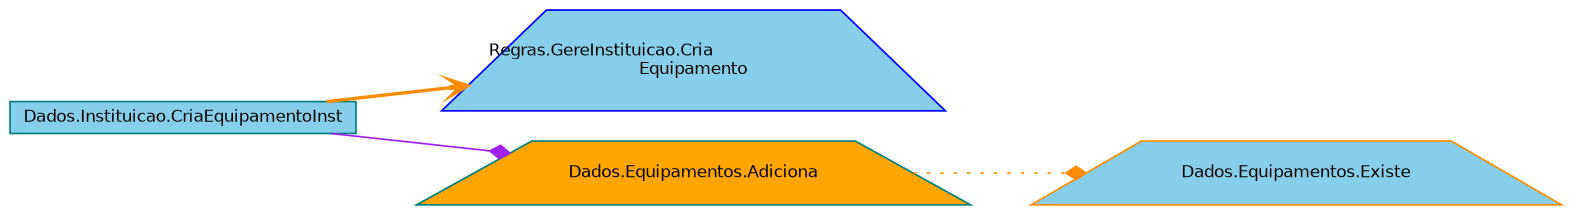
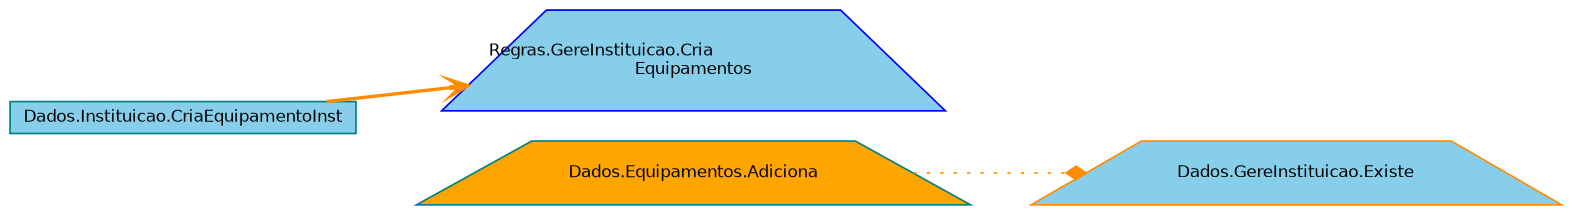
(693, 60) -> (693, 60)
(410, 142) -> none
(1296, 173) -> (1296, 173)
